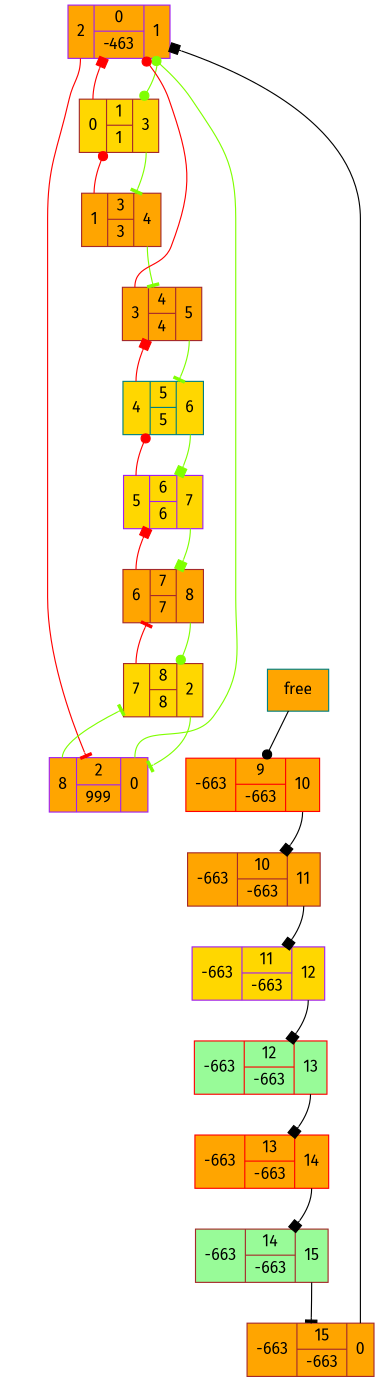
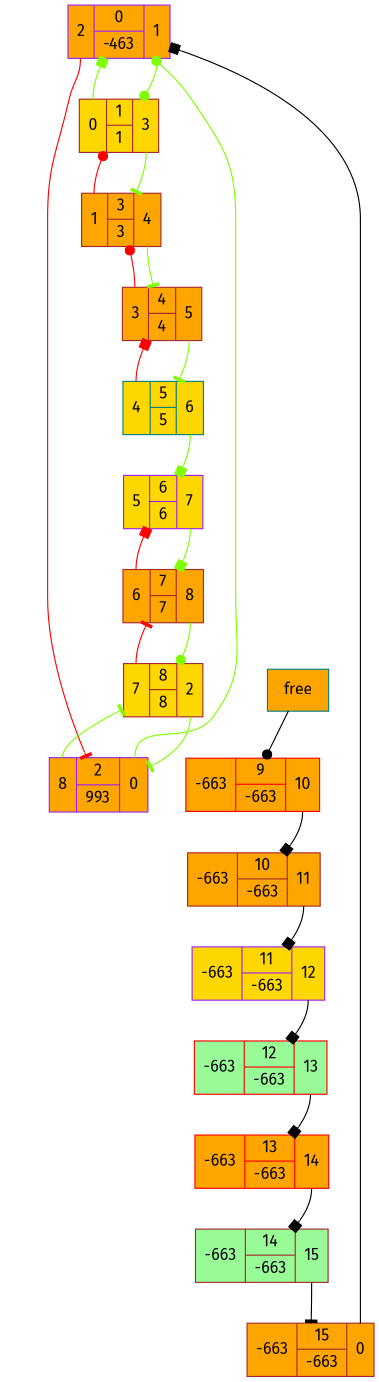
(95, 84) -> (95, 84)
(187, 182) -> (134, 271)
(138, 459) -> none
(99, 798) -> (98, 798)
